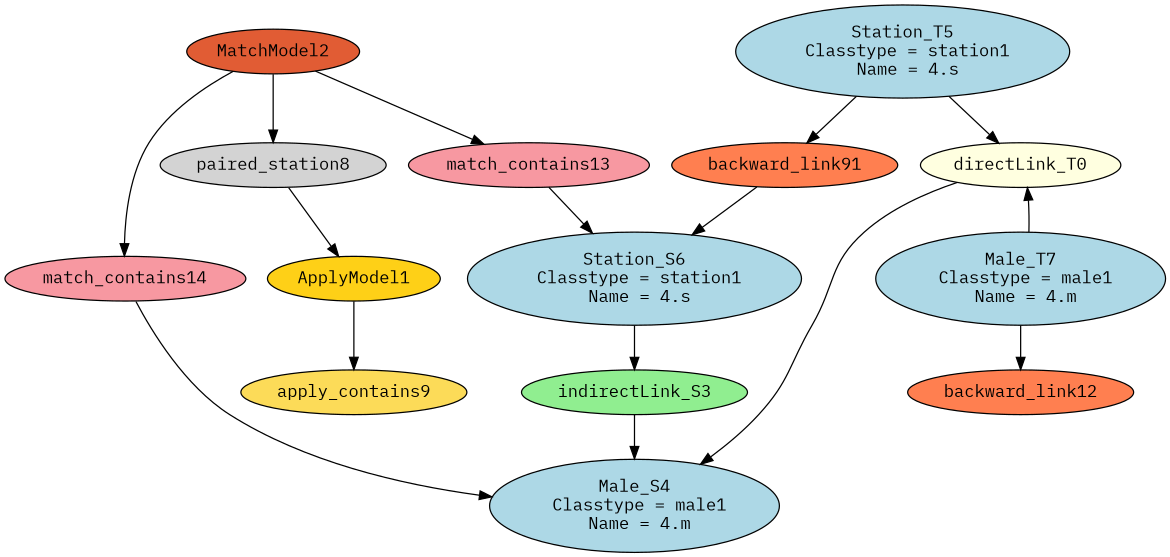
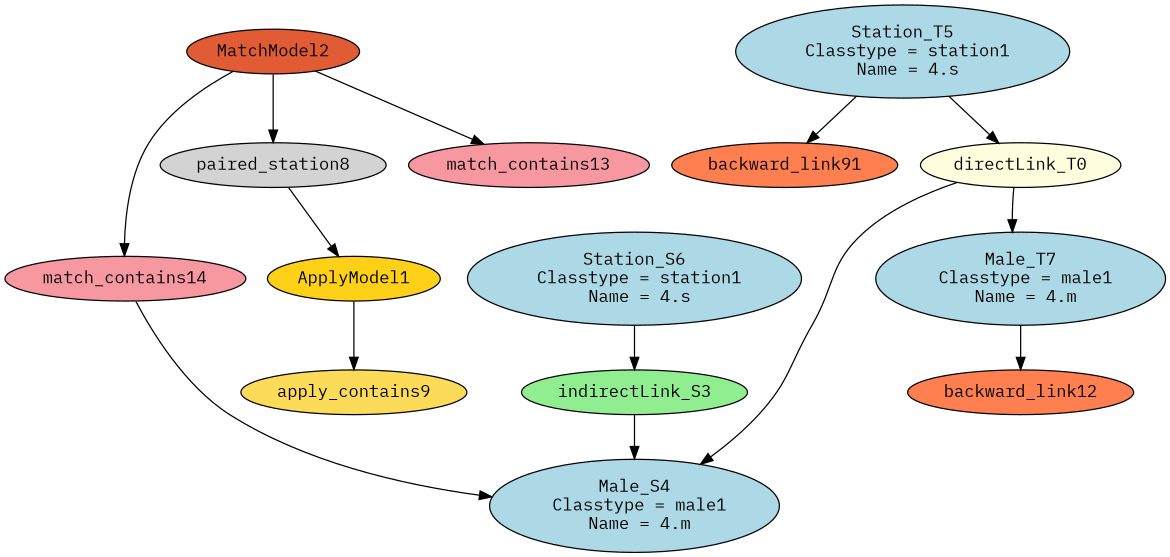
(566, 206) -> none
(729, 207) -> none
(1029, 216) -> (1013, 204)
